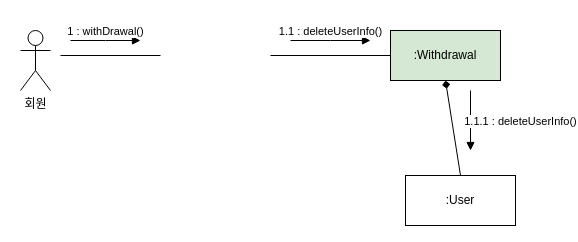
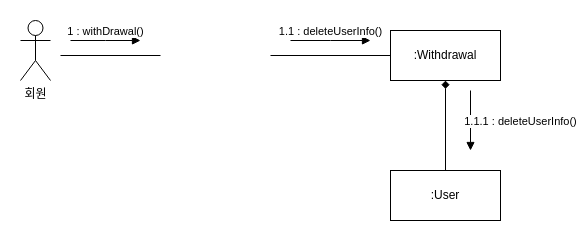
(446, 56) -> (446, 56)
(36, 61) -> (36, 51)
(461, 201) -> (446, 196)
